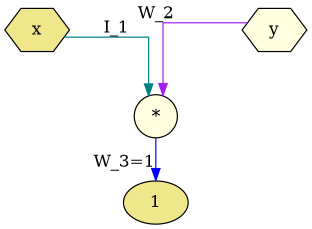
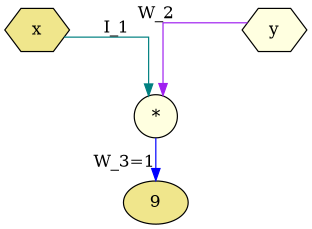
(156, 203) -> (156, 203)
